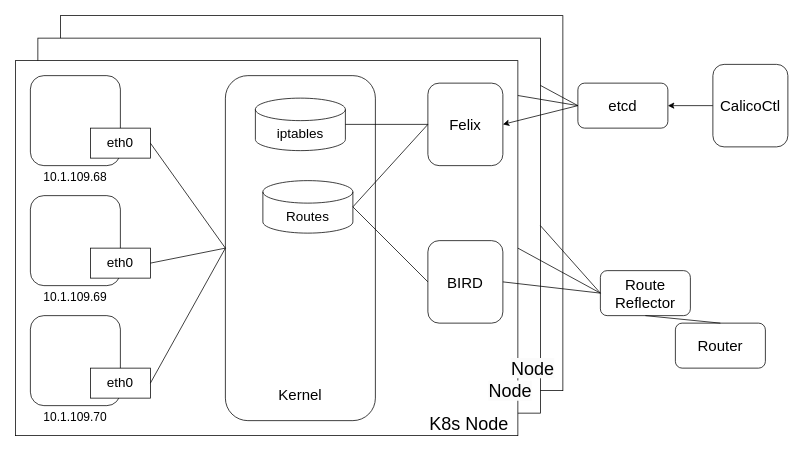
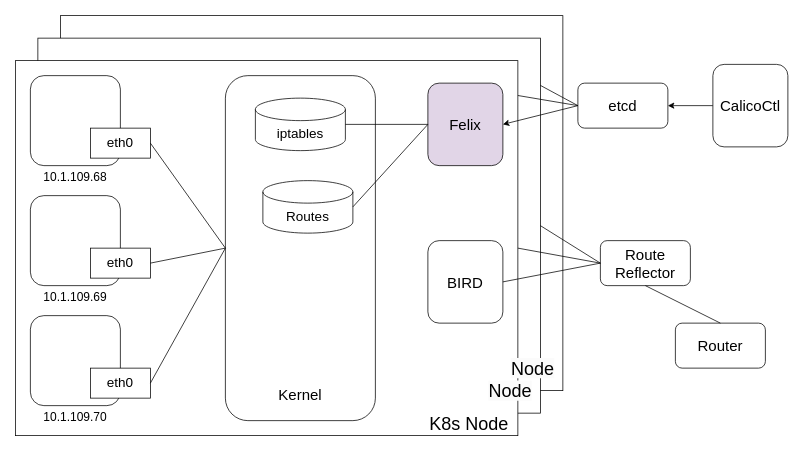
(465, 124) -> (465, 124)
(390, 244) -> none
(645, 293) -> (645, 263)
